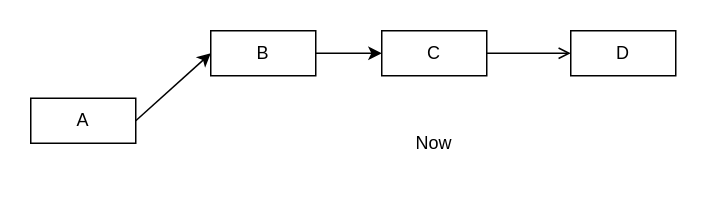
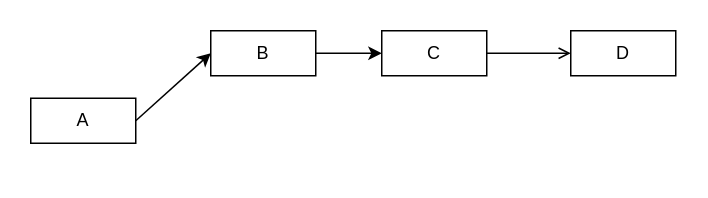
(434, 143) -> none
